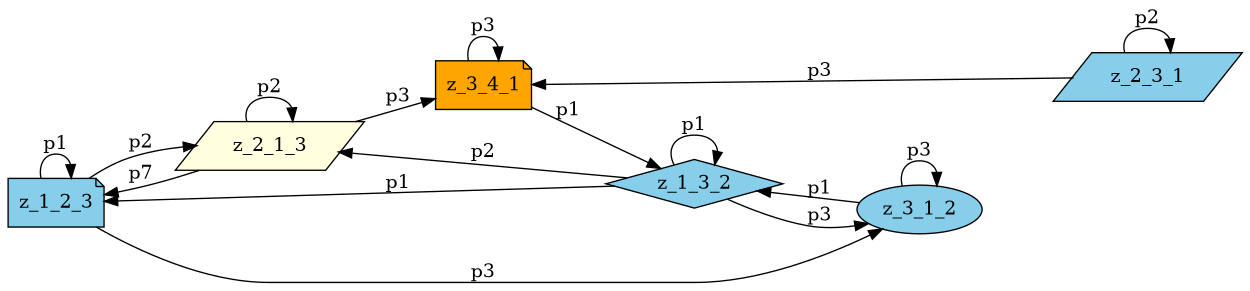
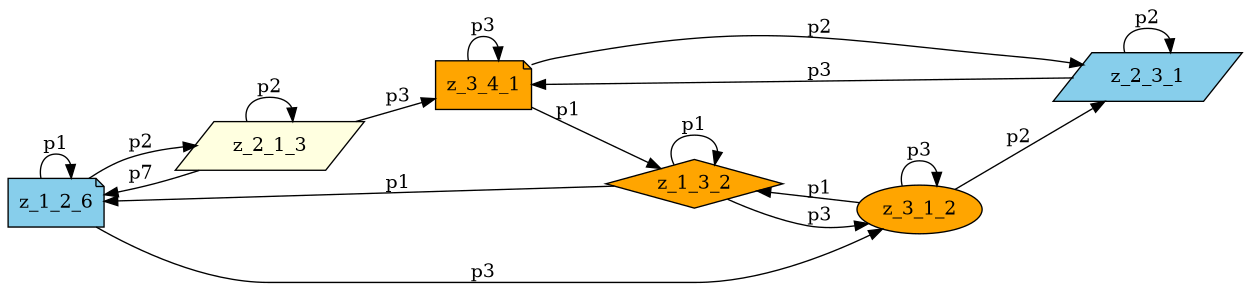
none -> (800, 37)
none -> (1024, 149)
(490, 166) -> none
(694, 184) -> (694, 184)
(56, 203) -> (56, 203)
(920, 209) -> (920, 209)
